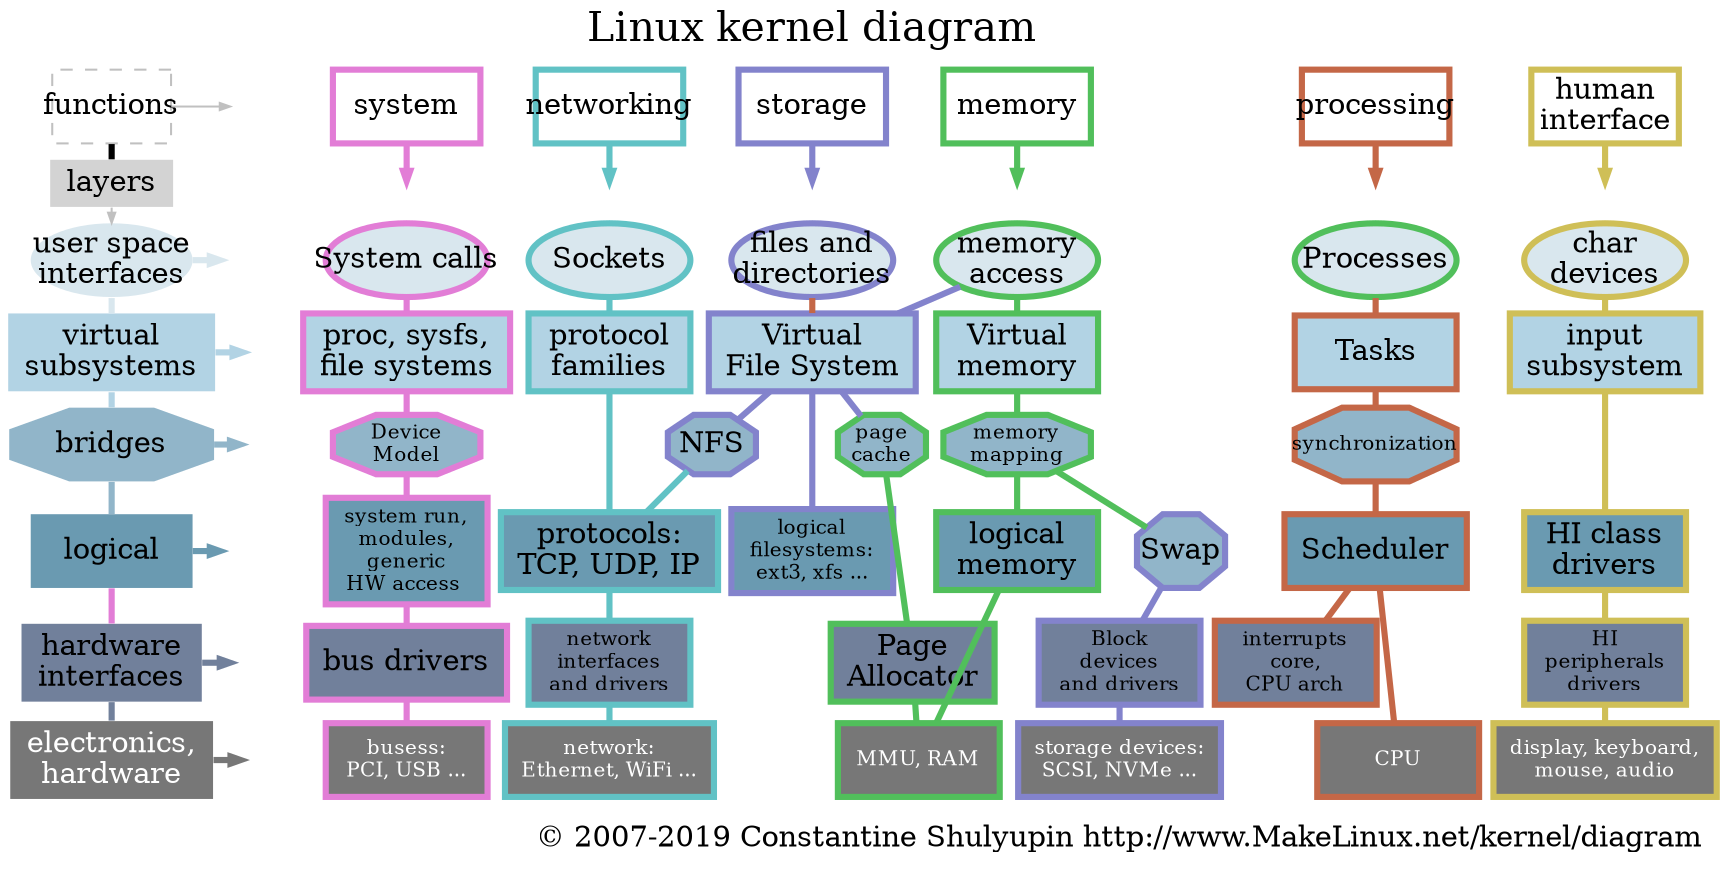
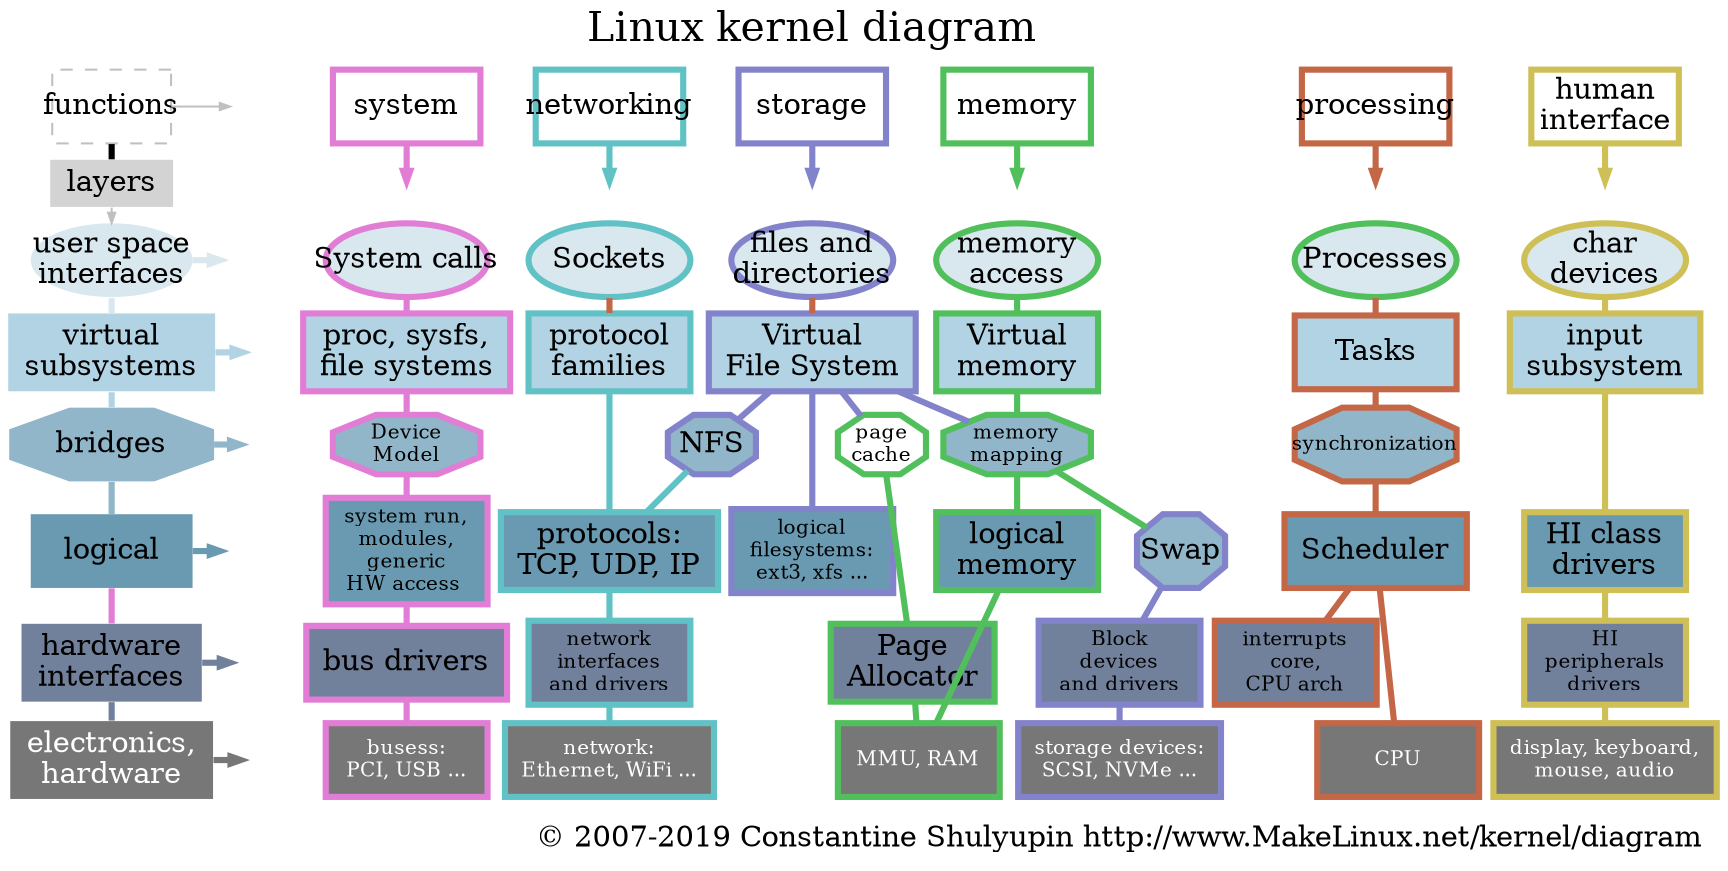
(929, 300) -> (934, 407)
(609, 306) -> (609, 306)
(882, 445) -> (882, 445)
